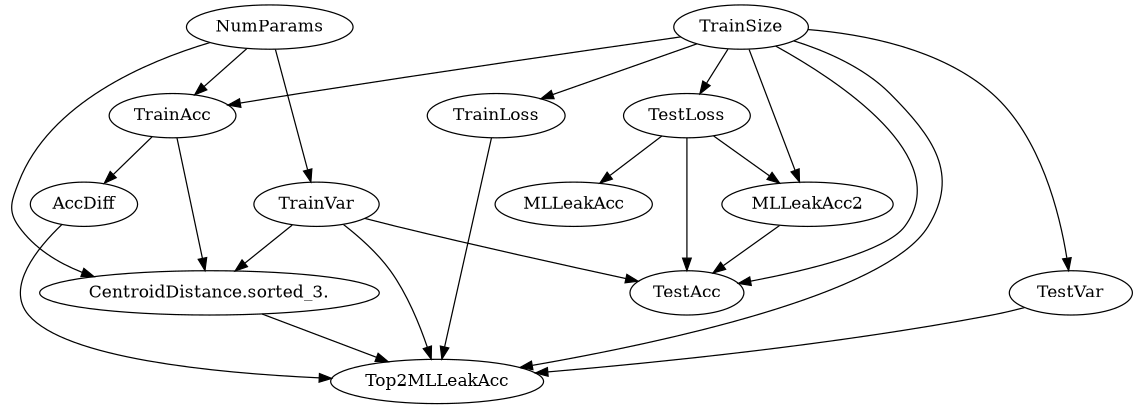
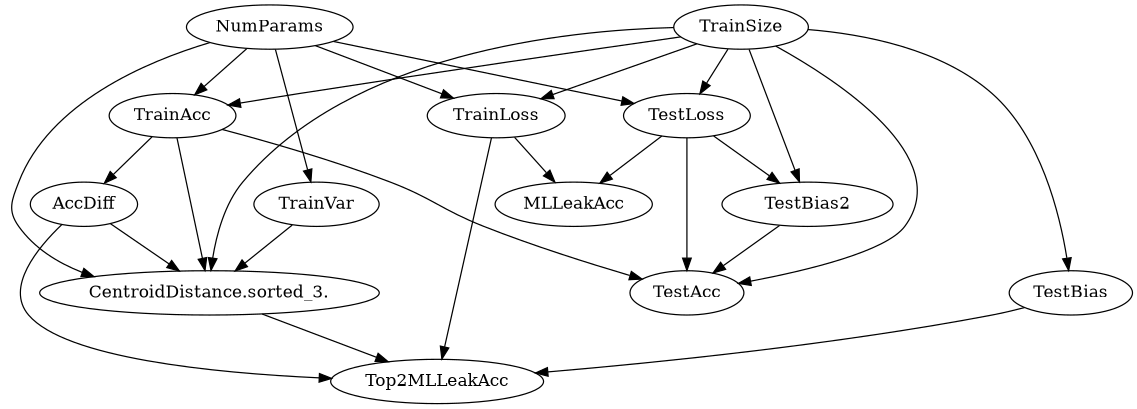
none -> (379, 70)
none -> (492, 74)
none -> (530, 155)
(808, 204) -> (808, 204)
none -> (140, 244)
(495, 250) -> (427, 199)
(864, 275) -> (365, 93)
(396, 279) -> none
(1071, 293) -> (1071, 293)
